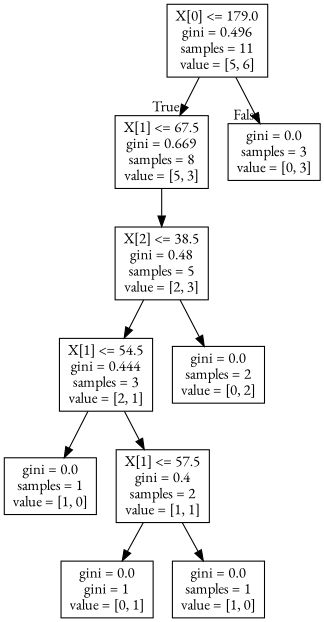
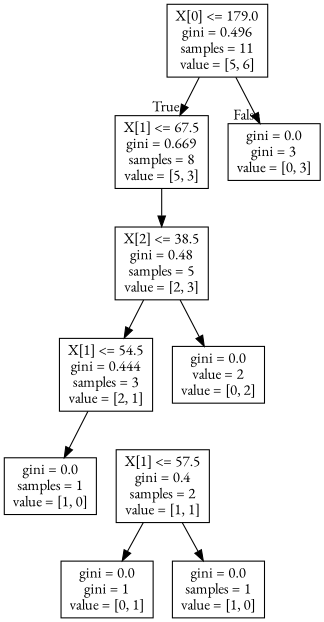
(274, 152) -> (274, 152)
(218, 375) -> (218, 375)
(132, 426) -> none
